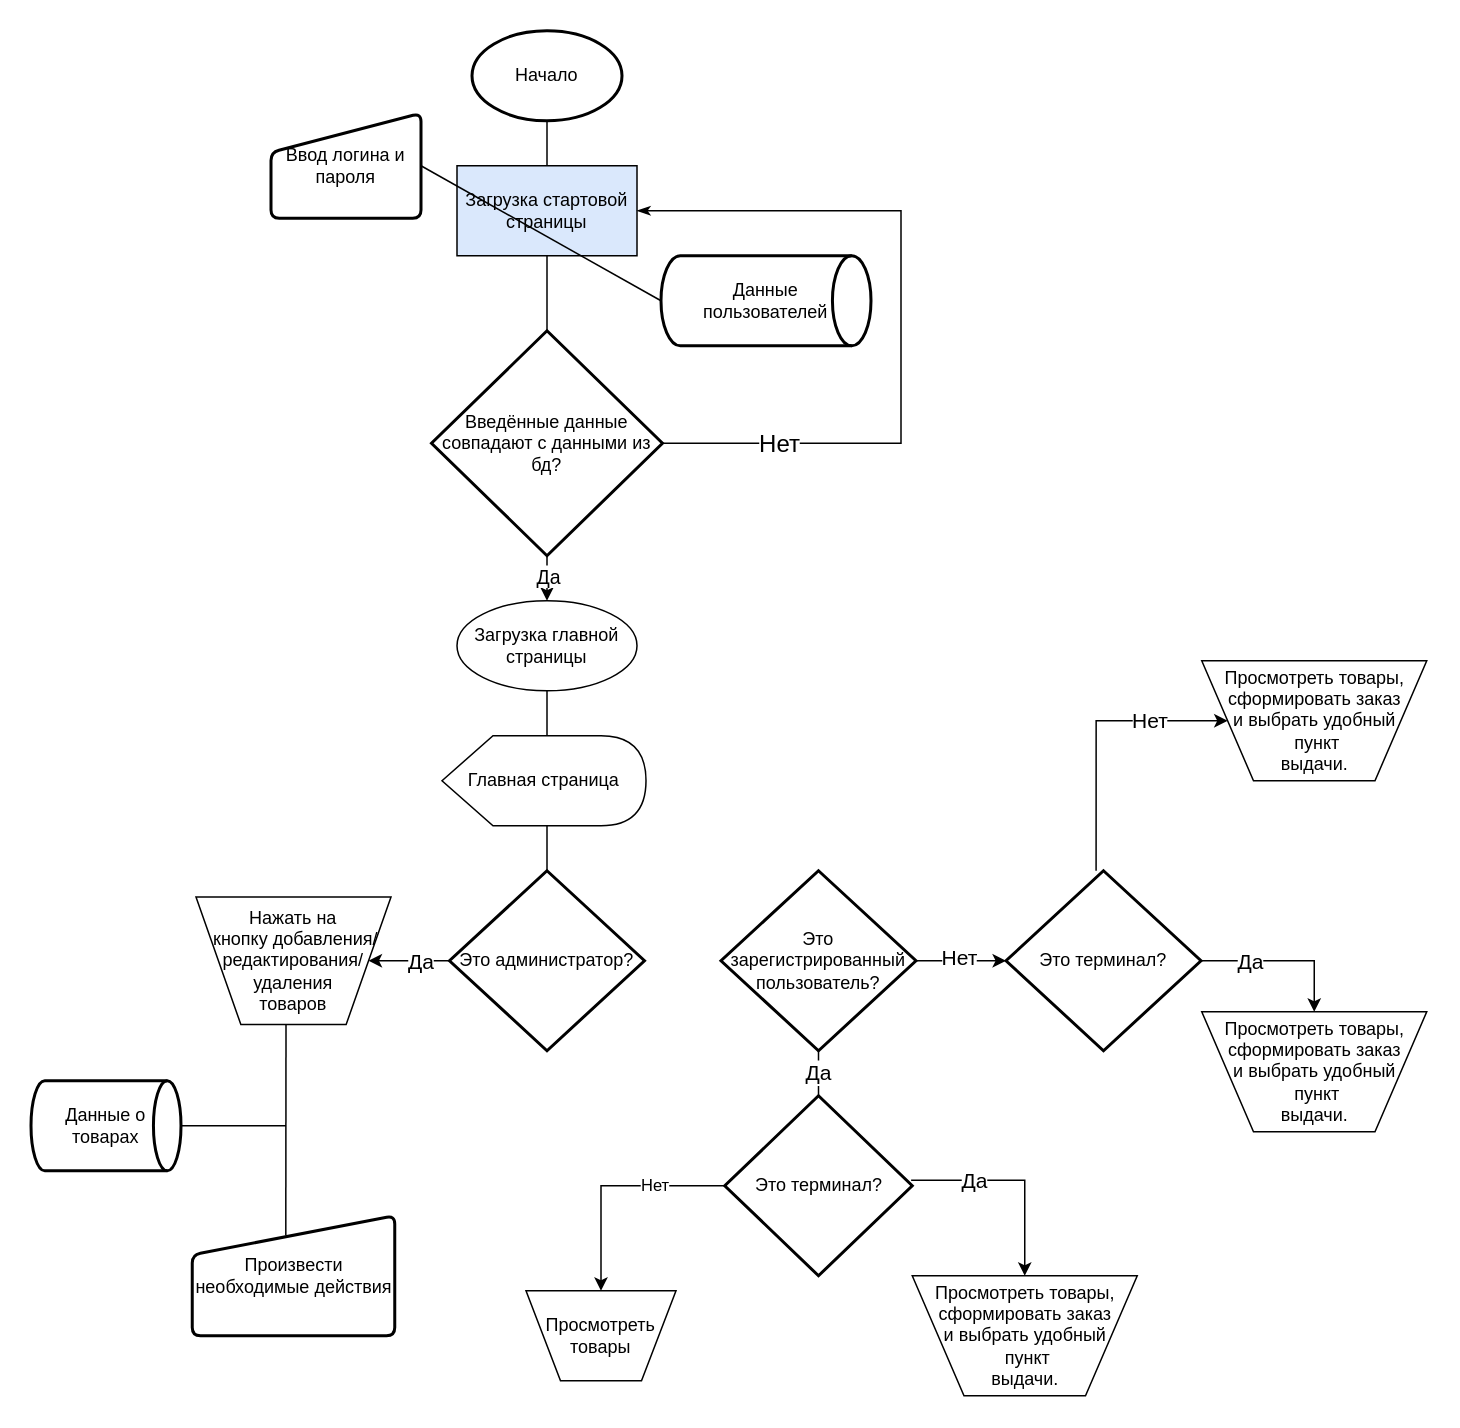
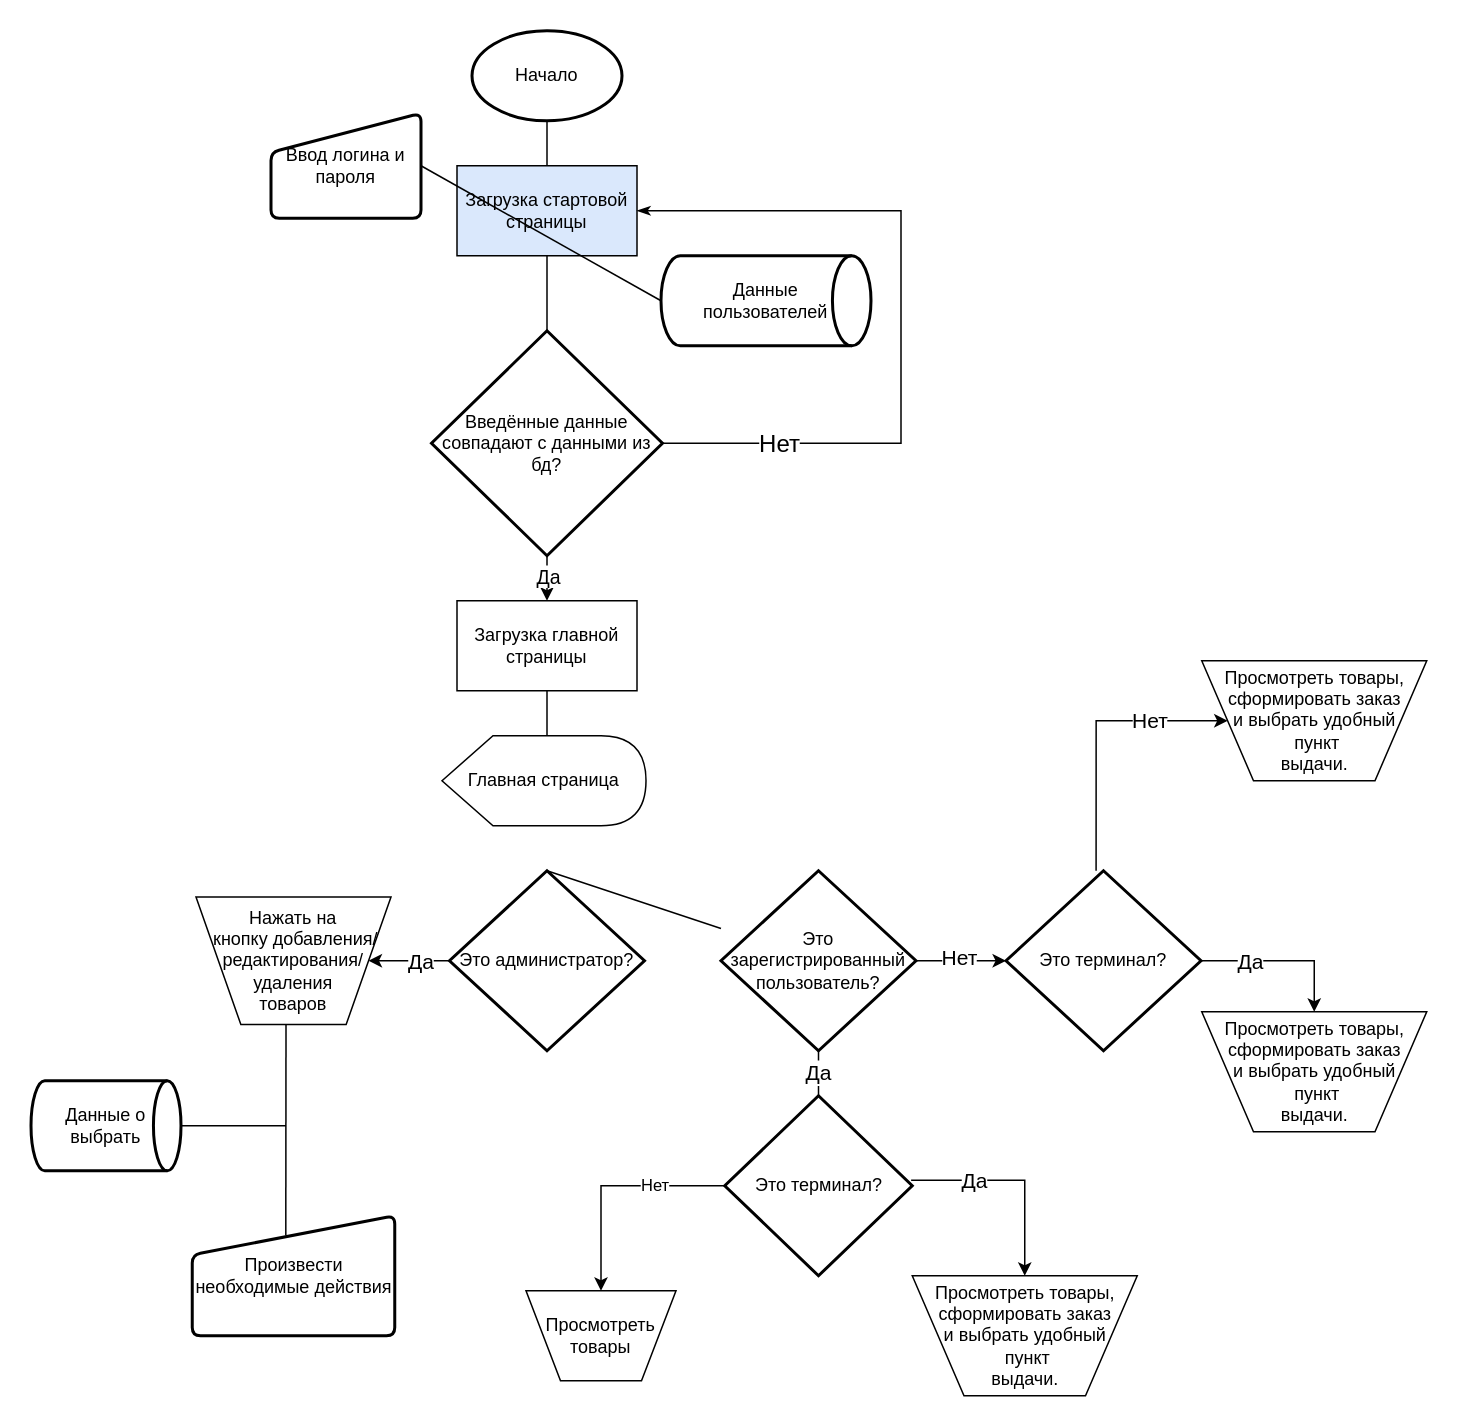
(547, 646) -> (547, 646)
(547, 848) -> (634, 900)
(106, 1126) -> (106, 1126)
